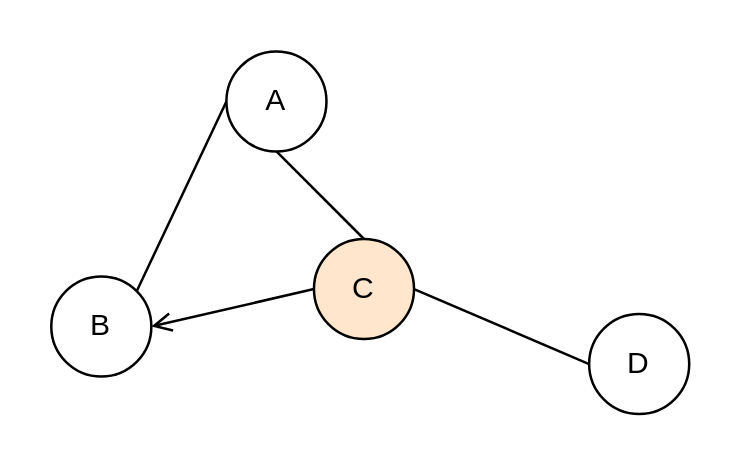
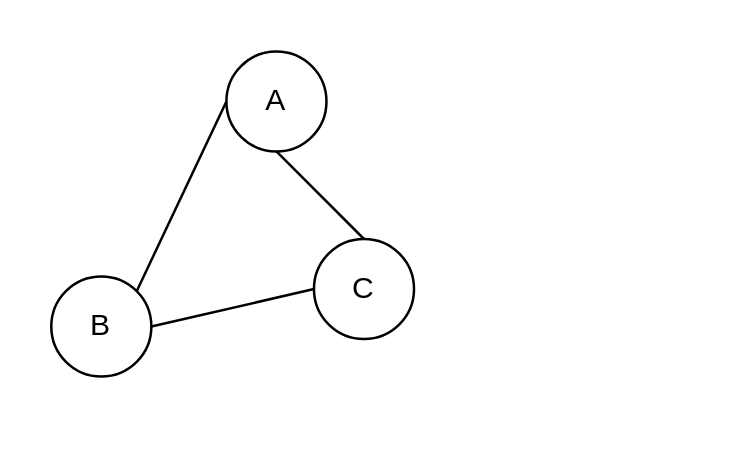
(364, 289) -> (364, 289)
(160, 324) -> (158, 325)
(501, 326) -> none
(639, 364) -> none
